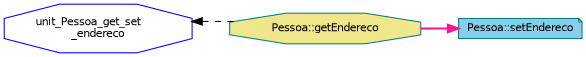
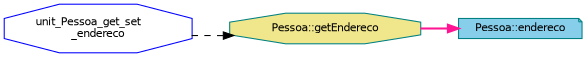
(218, 21) -> (207, 36)
(520, 28) -> (520, 28)
